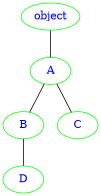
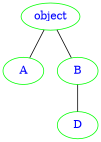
(37, 98) -> (64, 44)
(78, 125) -> none
